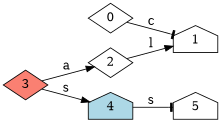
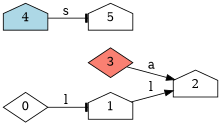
(153, 22) -> (68, 101)
(146, 53) -> (148, 97)
(111, 63) -> (196, 85)
(62, 94) -> none
